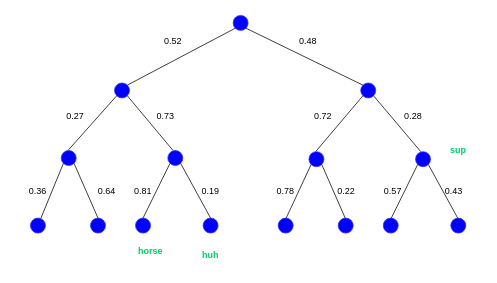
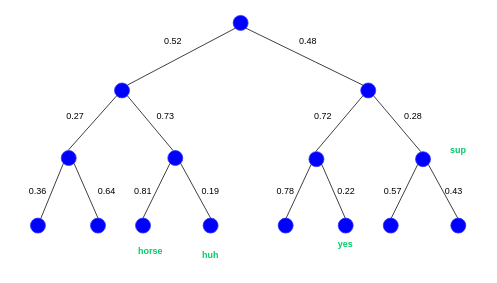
none -> (345, 244)
